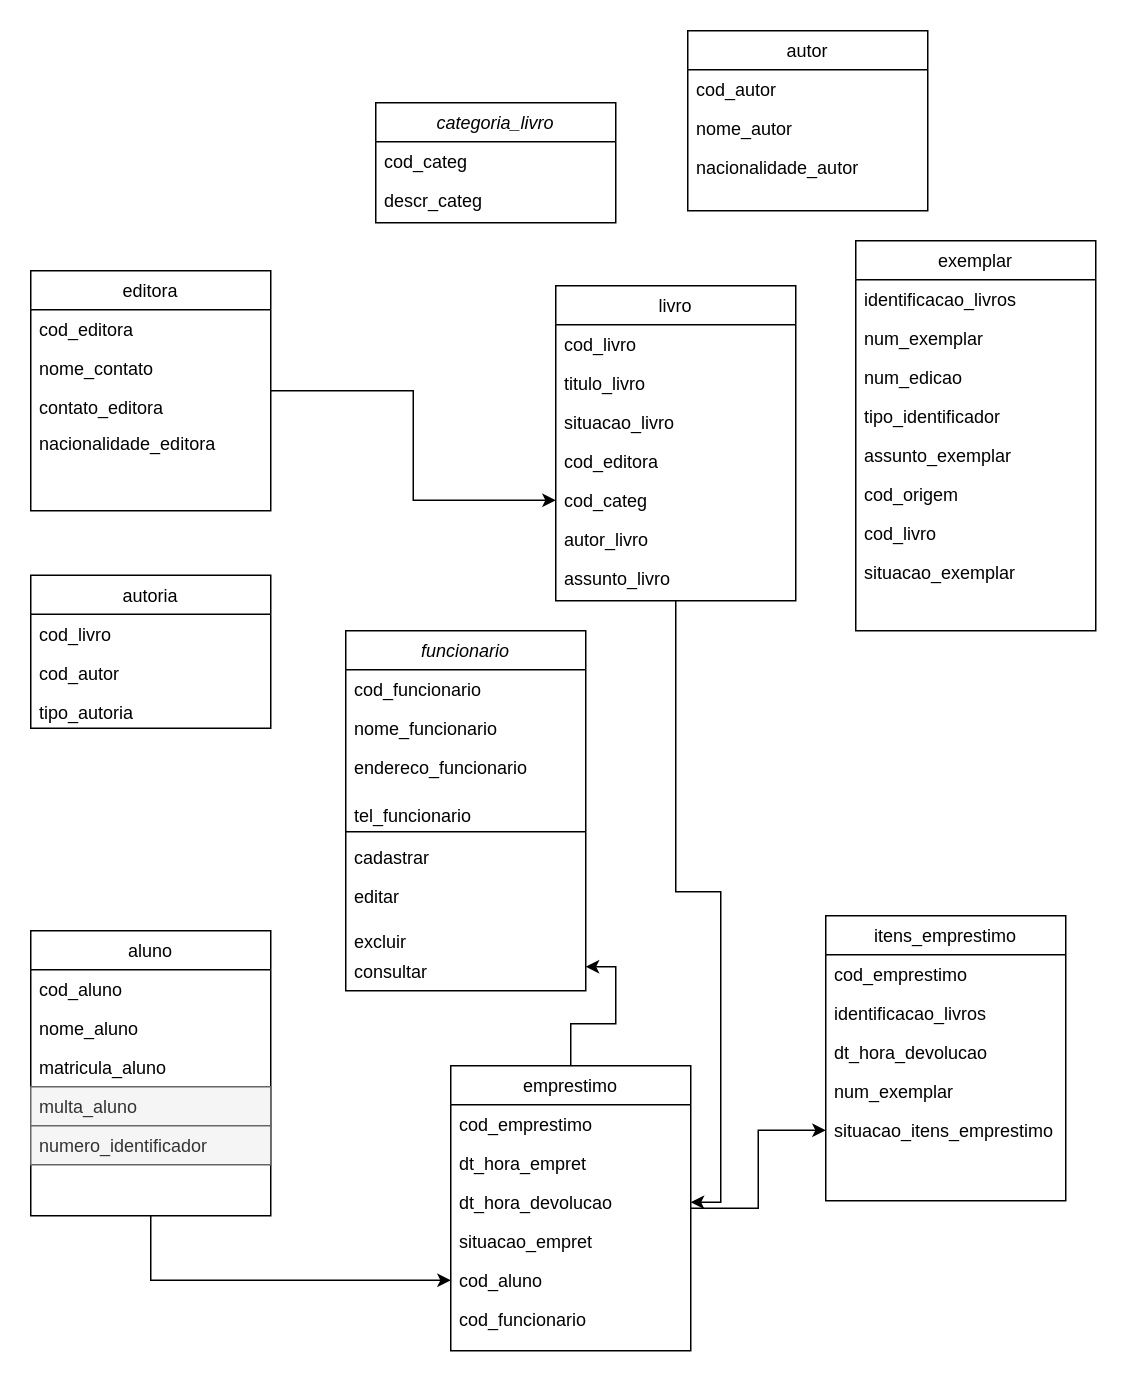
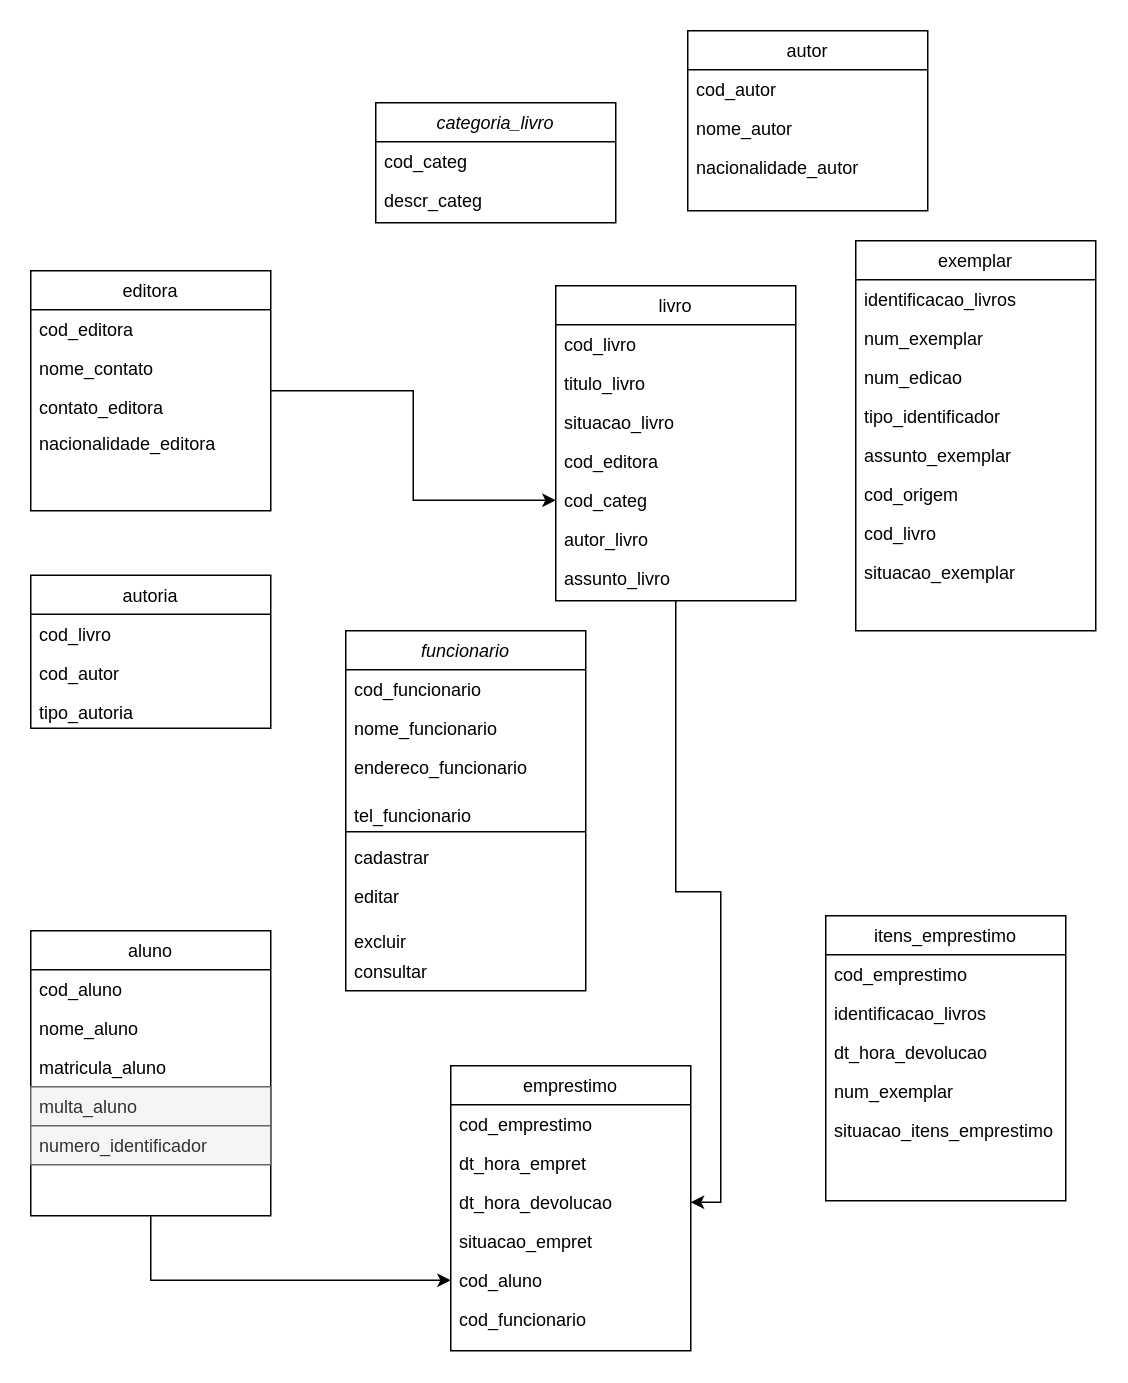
(611, 1024) -> none
(758, 1174) -> none
